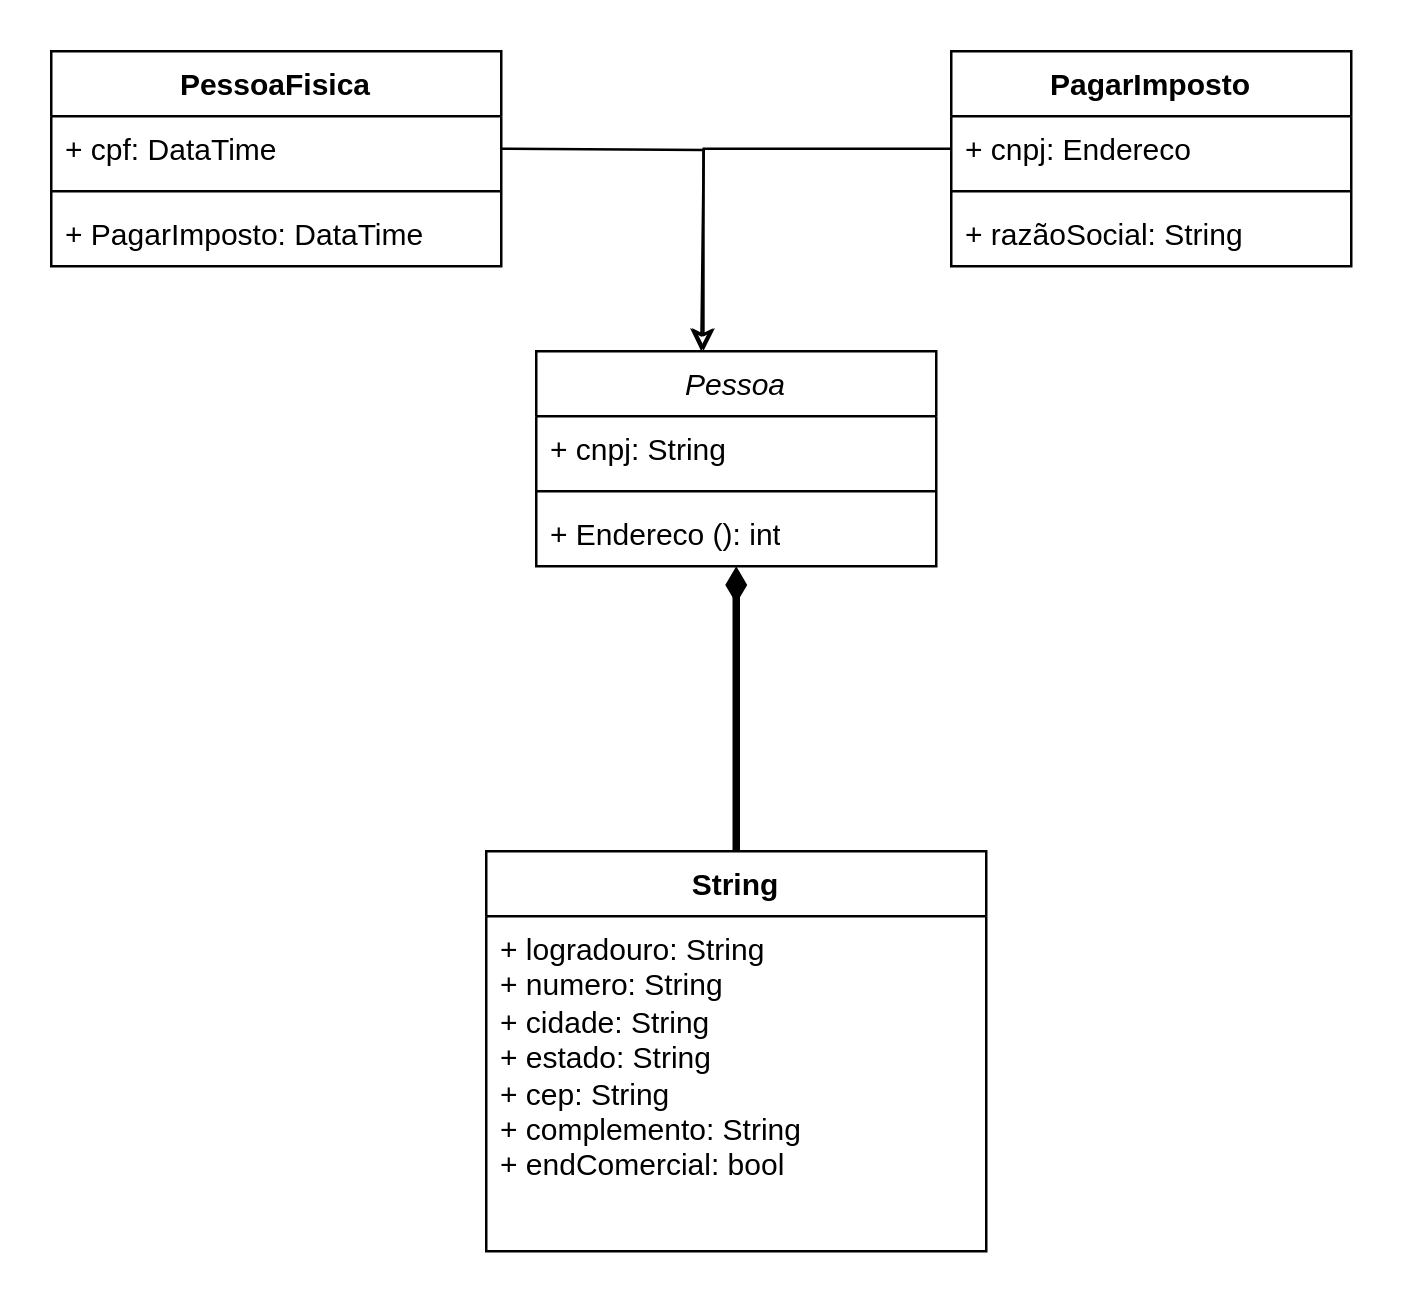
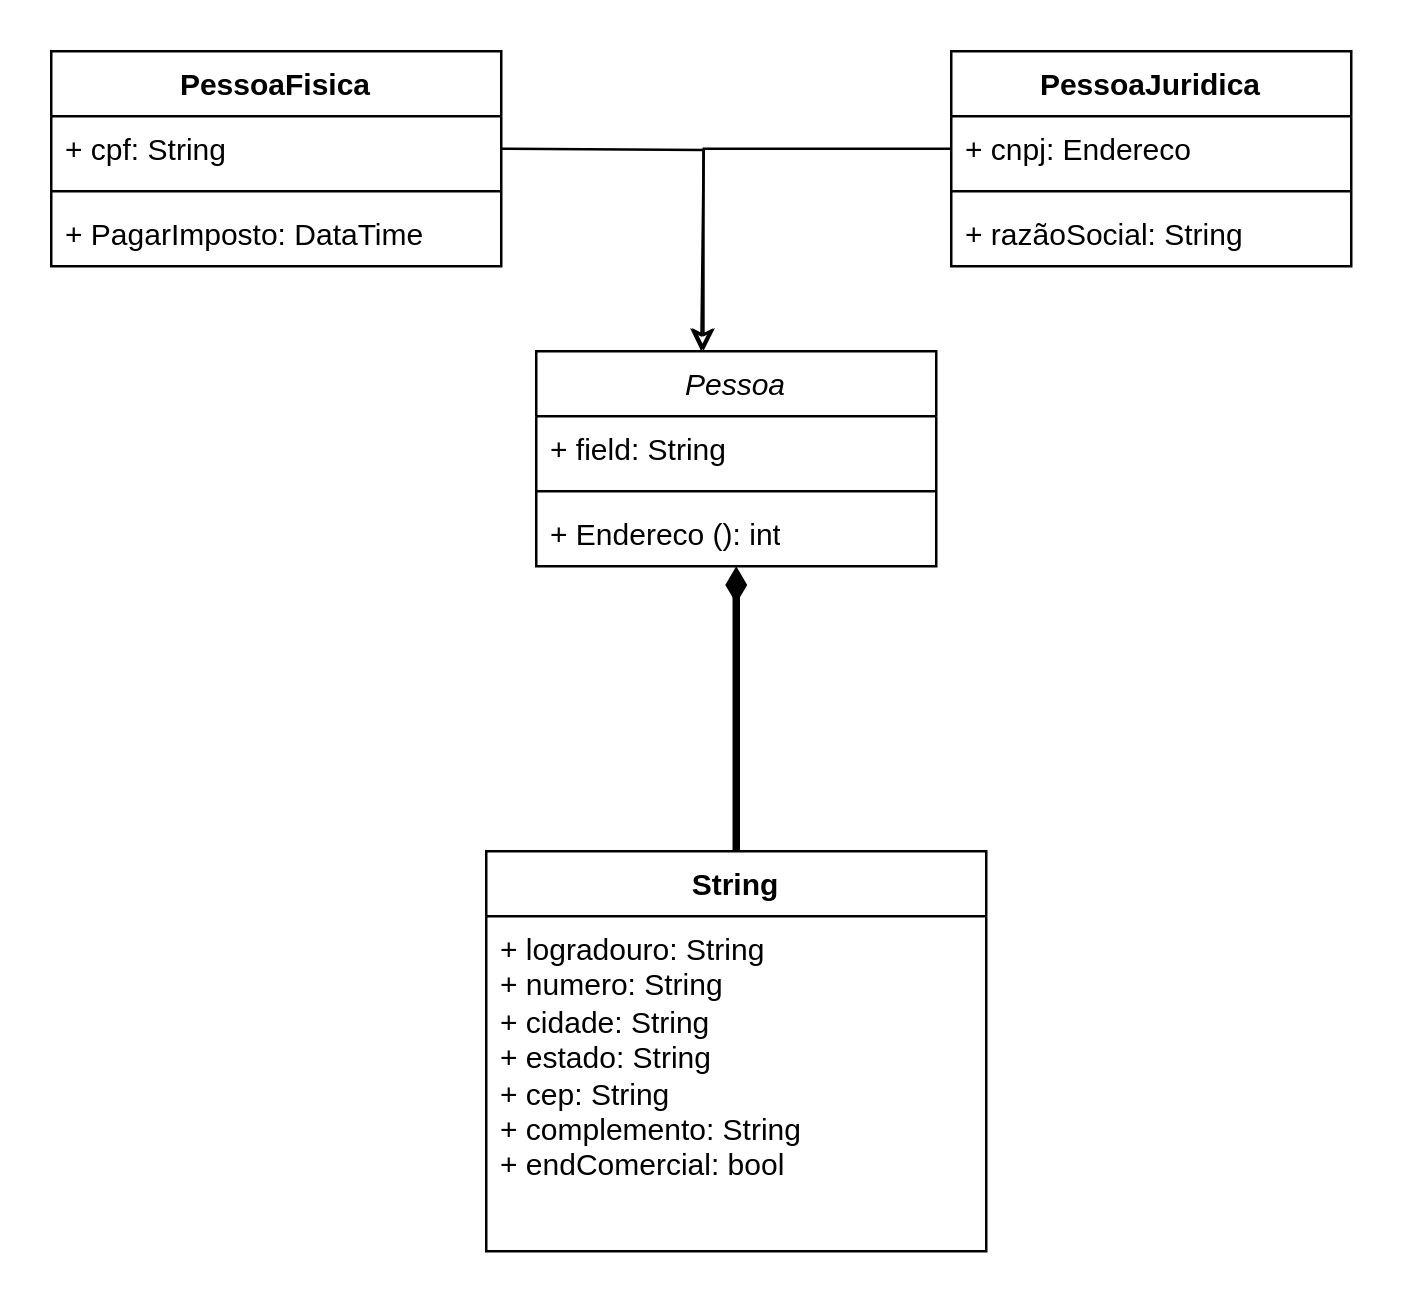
(1151, 87) -> (1151, 87)
(177, 152) -> (160, 152)
(653, 452) -> (654, 452)
